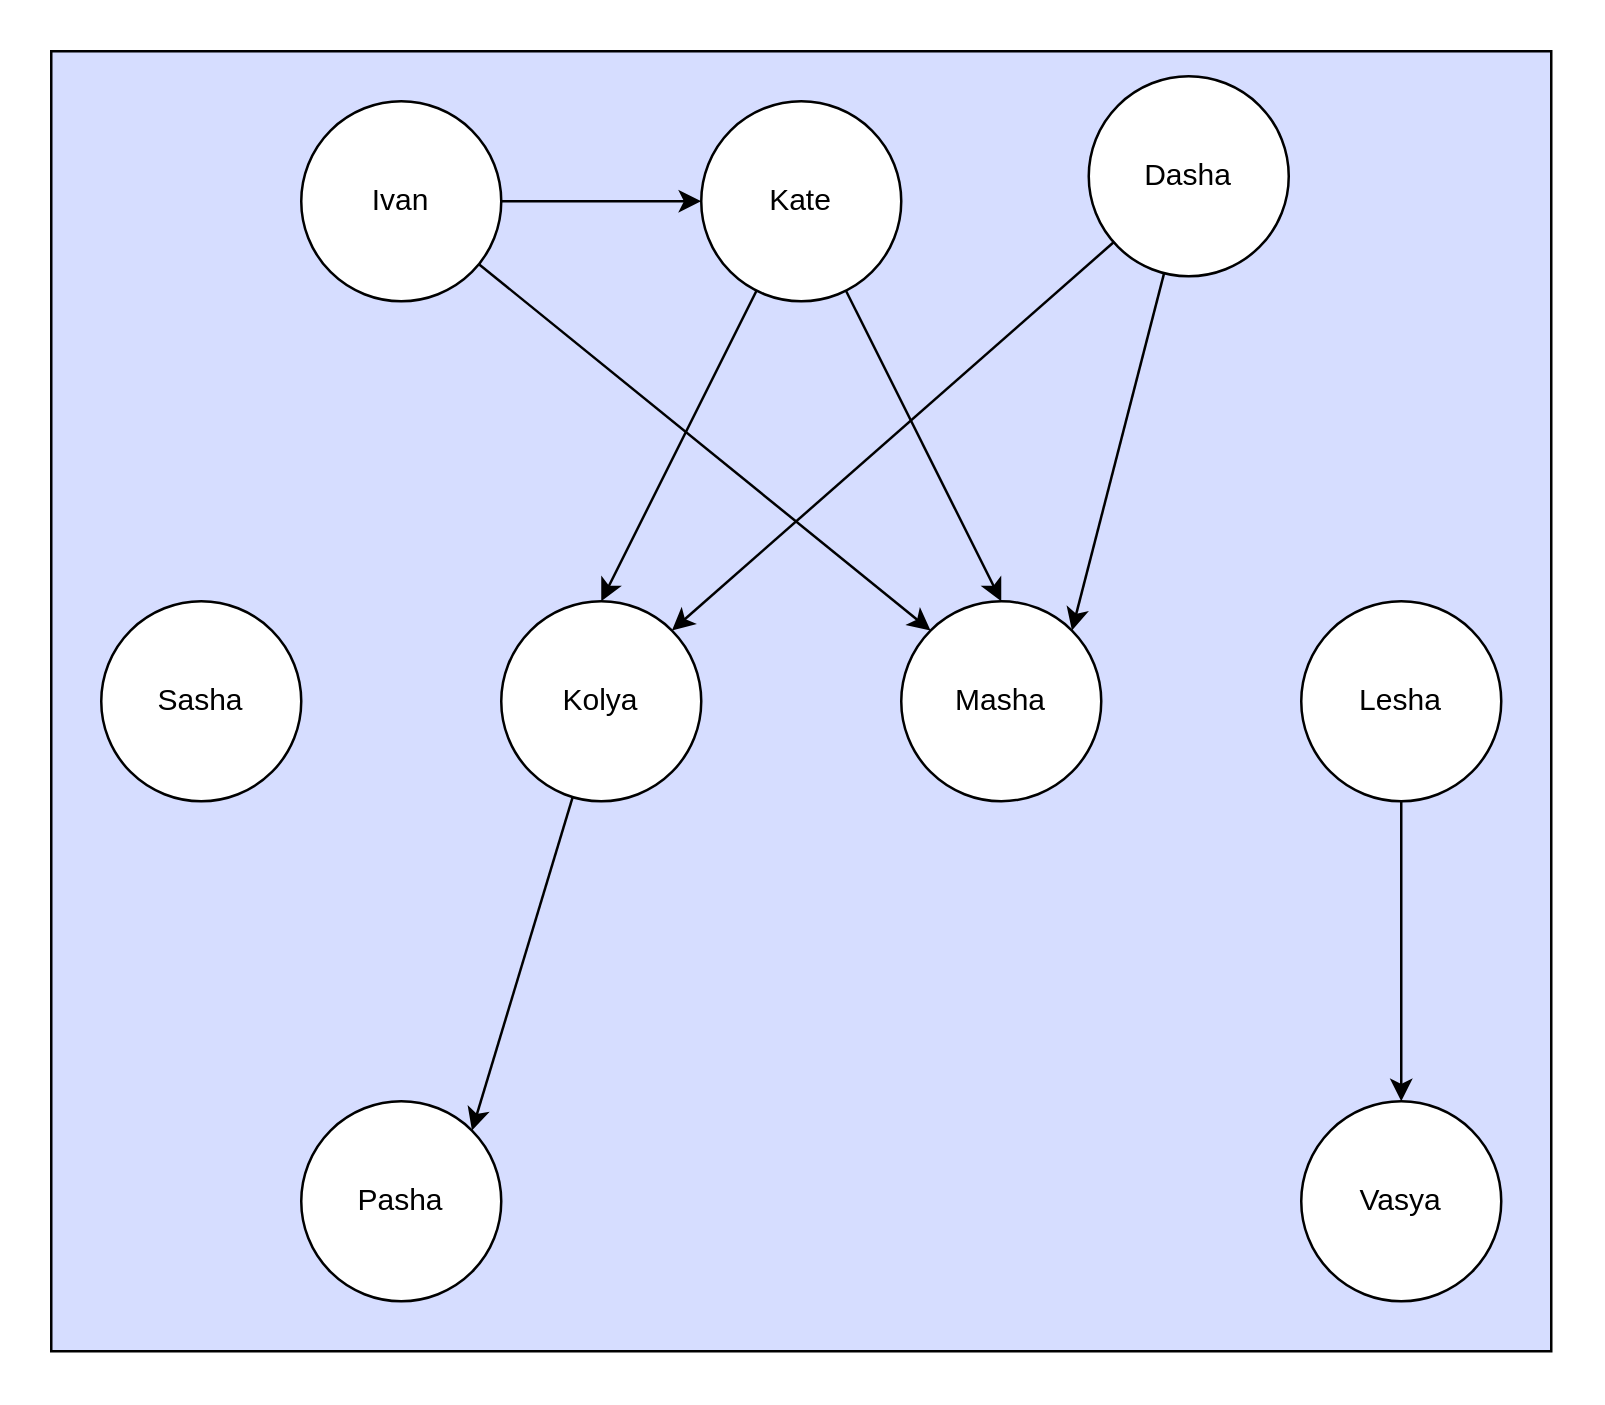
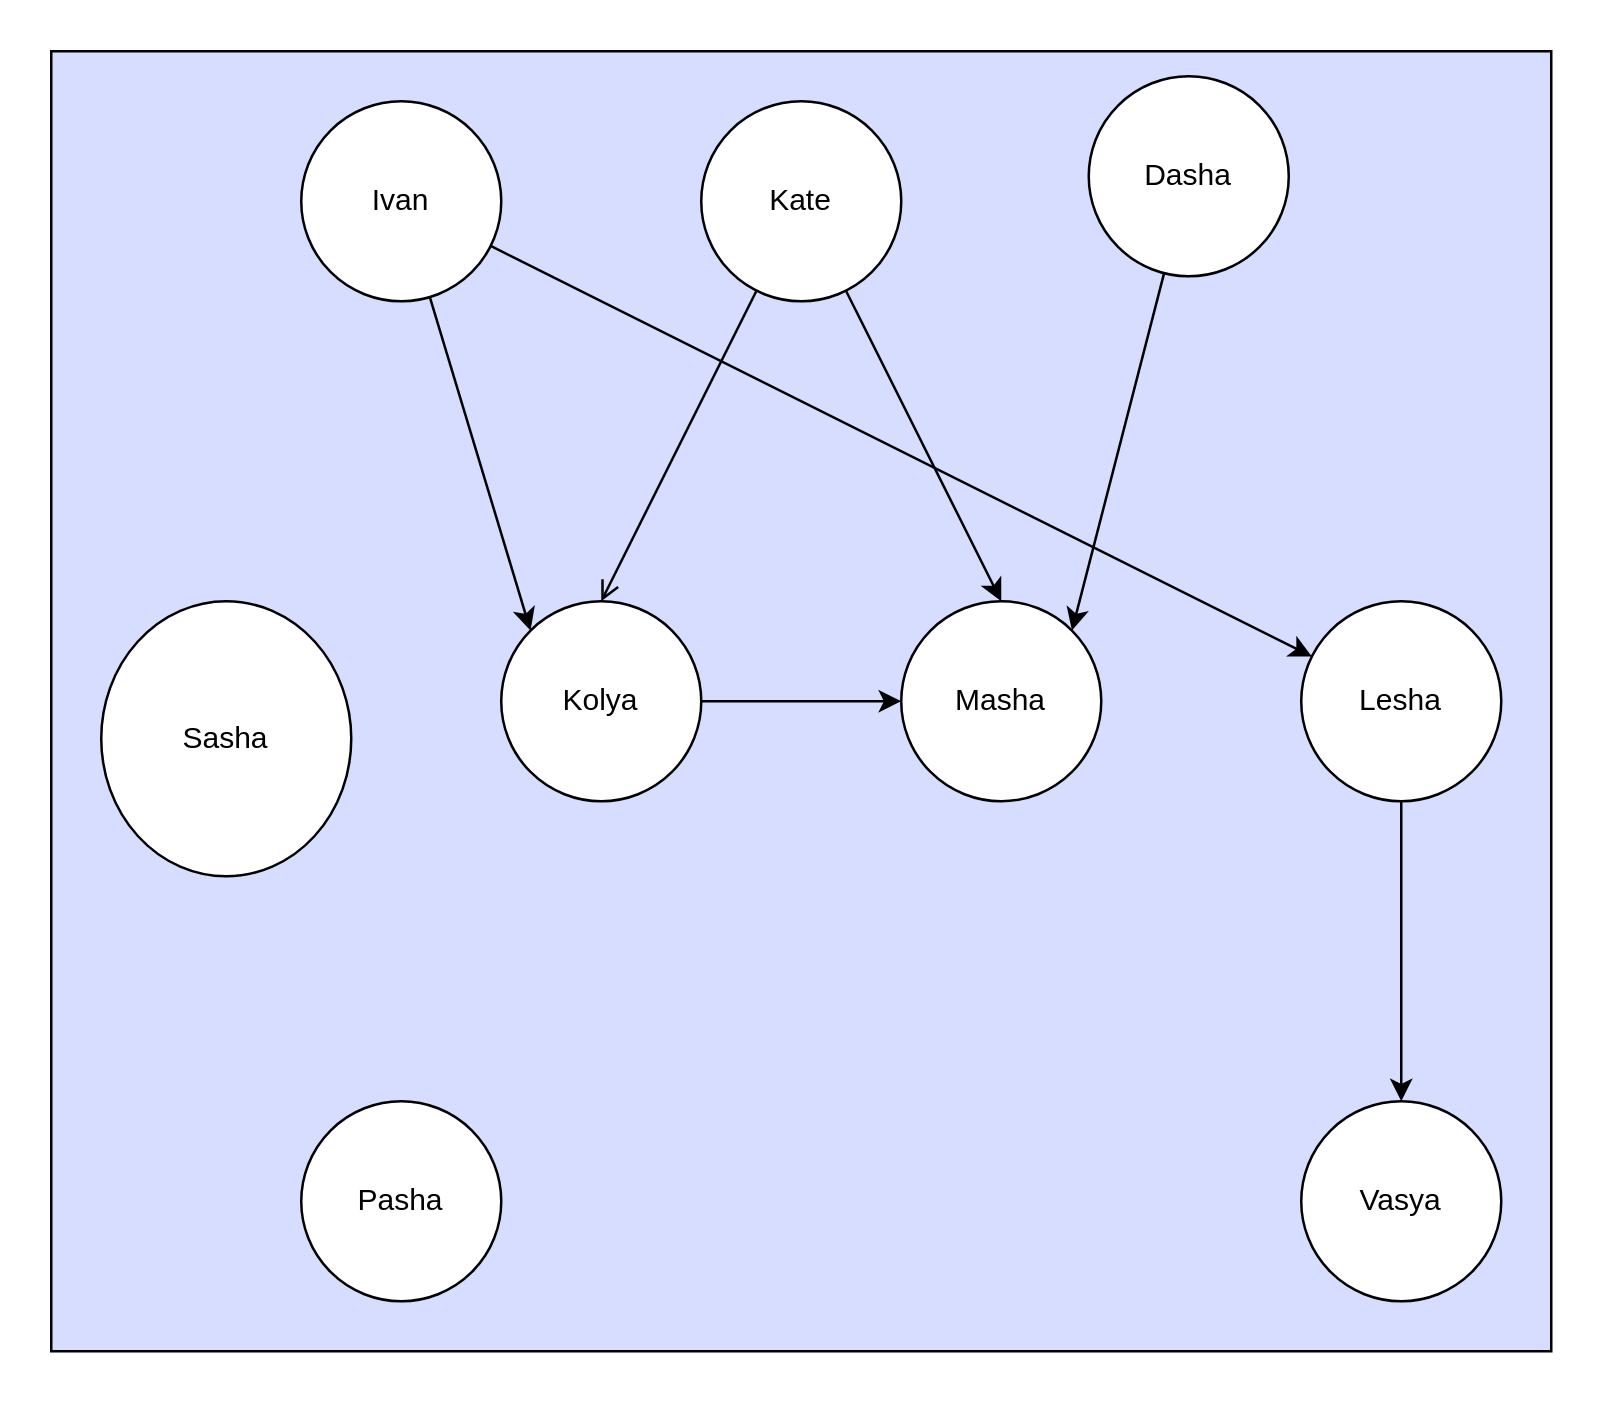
(593, 201) -> (478, 456)
(1014, 329) -> none
(580, 346) -> (603, 302)
(609, 585) -> (607, 589)
(201, 701) -> (226, 739)
(525, 956) -> (793, 701)
